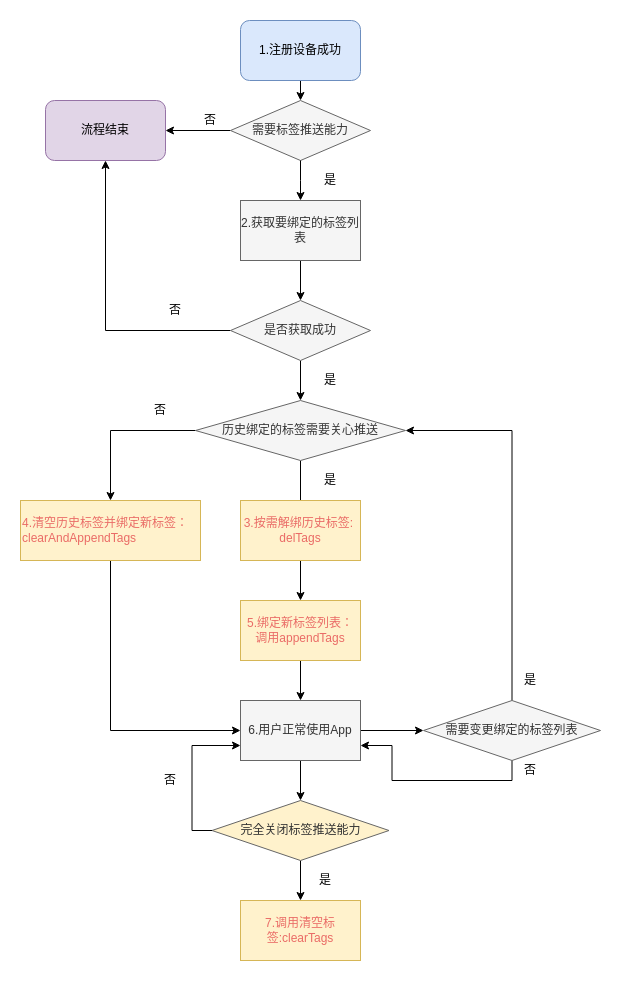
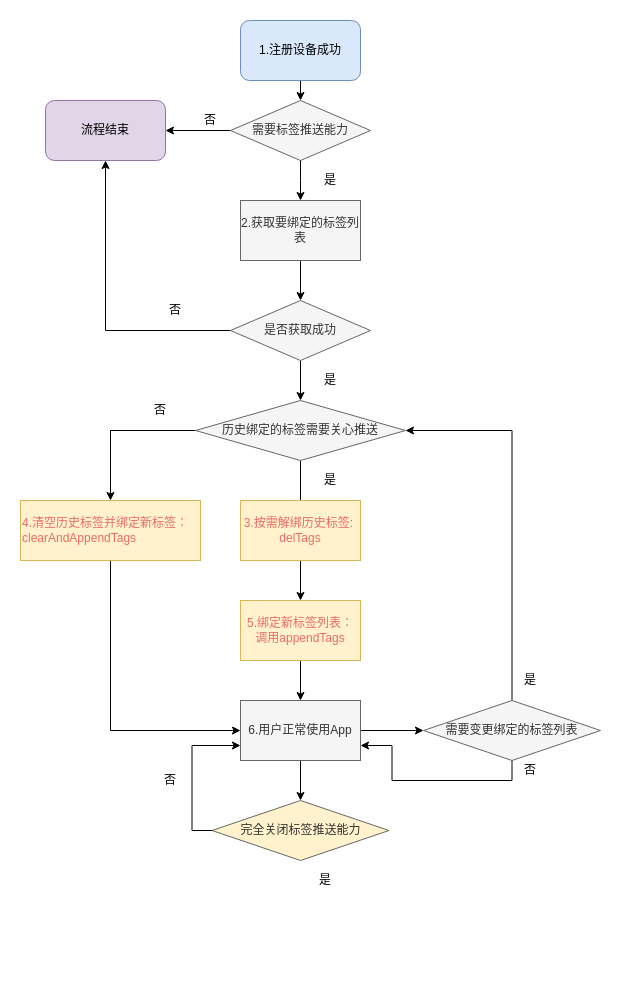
(301, 877) -> none
(301, 931) -> none
